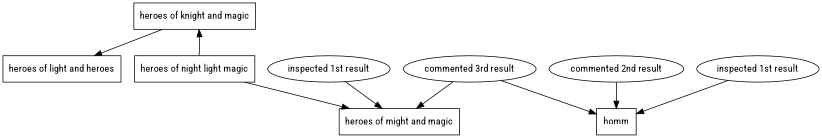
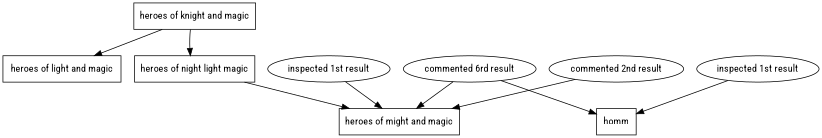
(200, 46) -> (190, 39)
(62, 69) -> (62, 69)
(470, 69) -> (470, 69)
(616, 92) -> (517, 93)
